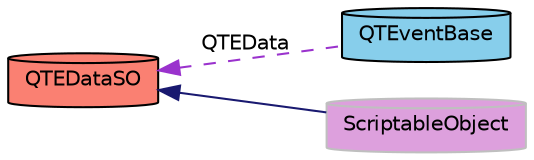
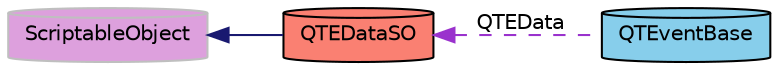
(253, 103) -> (256, 35)
